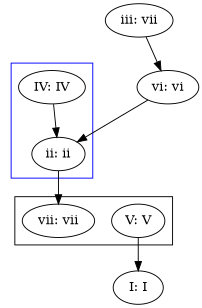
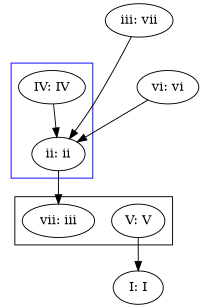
(152, 50) -> (105, 85)
(58, 221) -> (58, 221)
